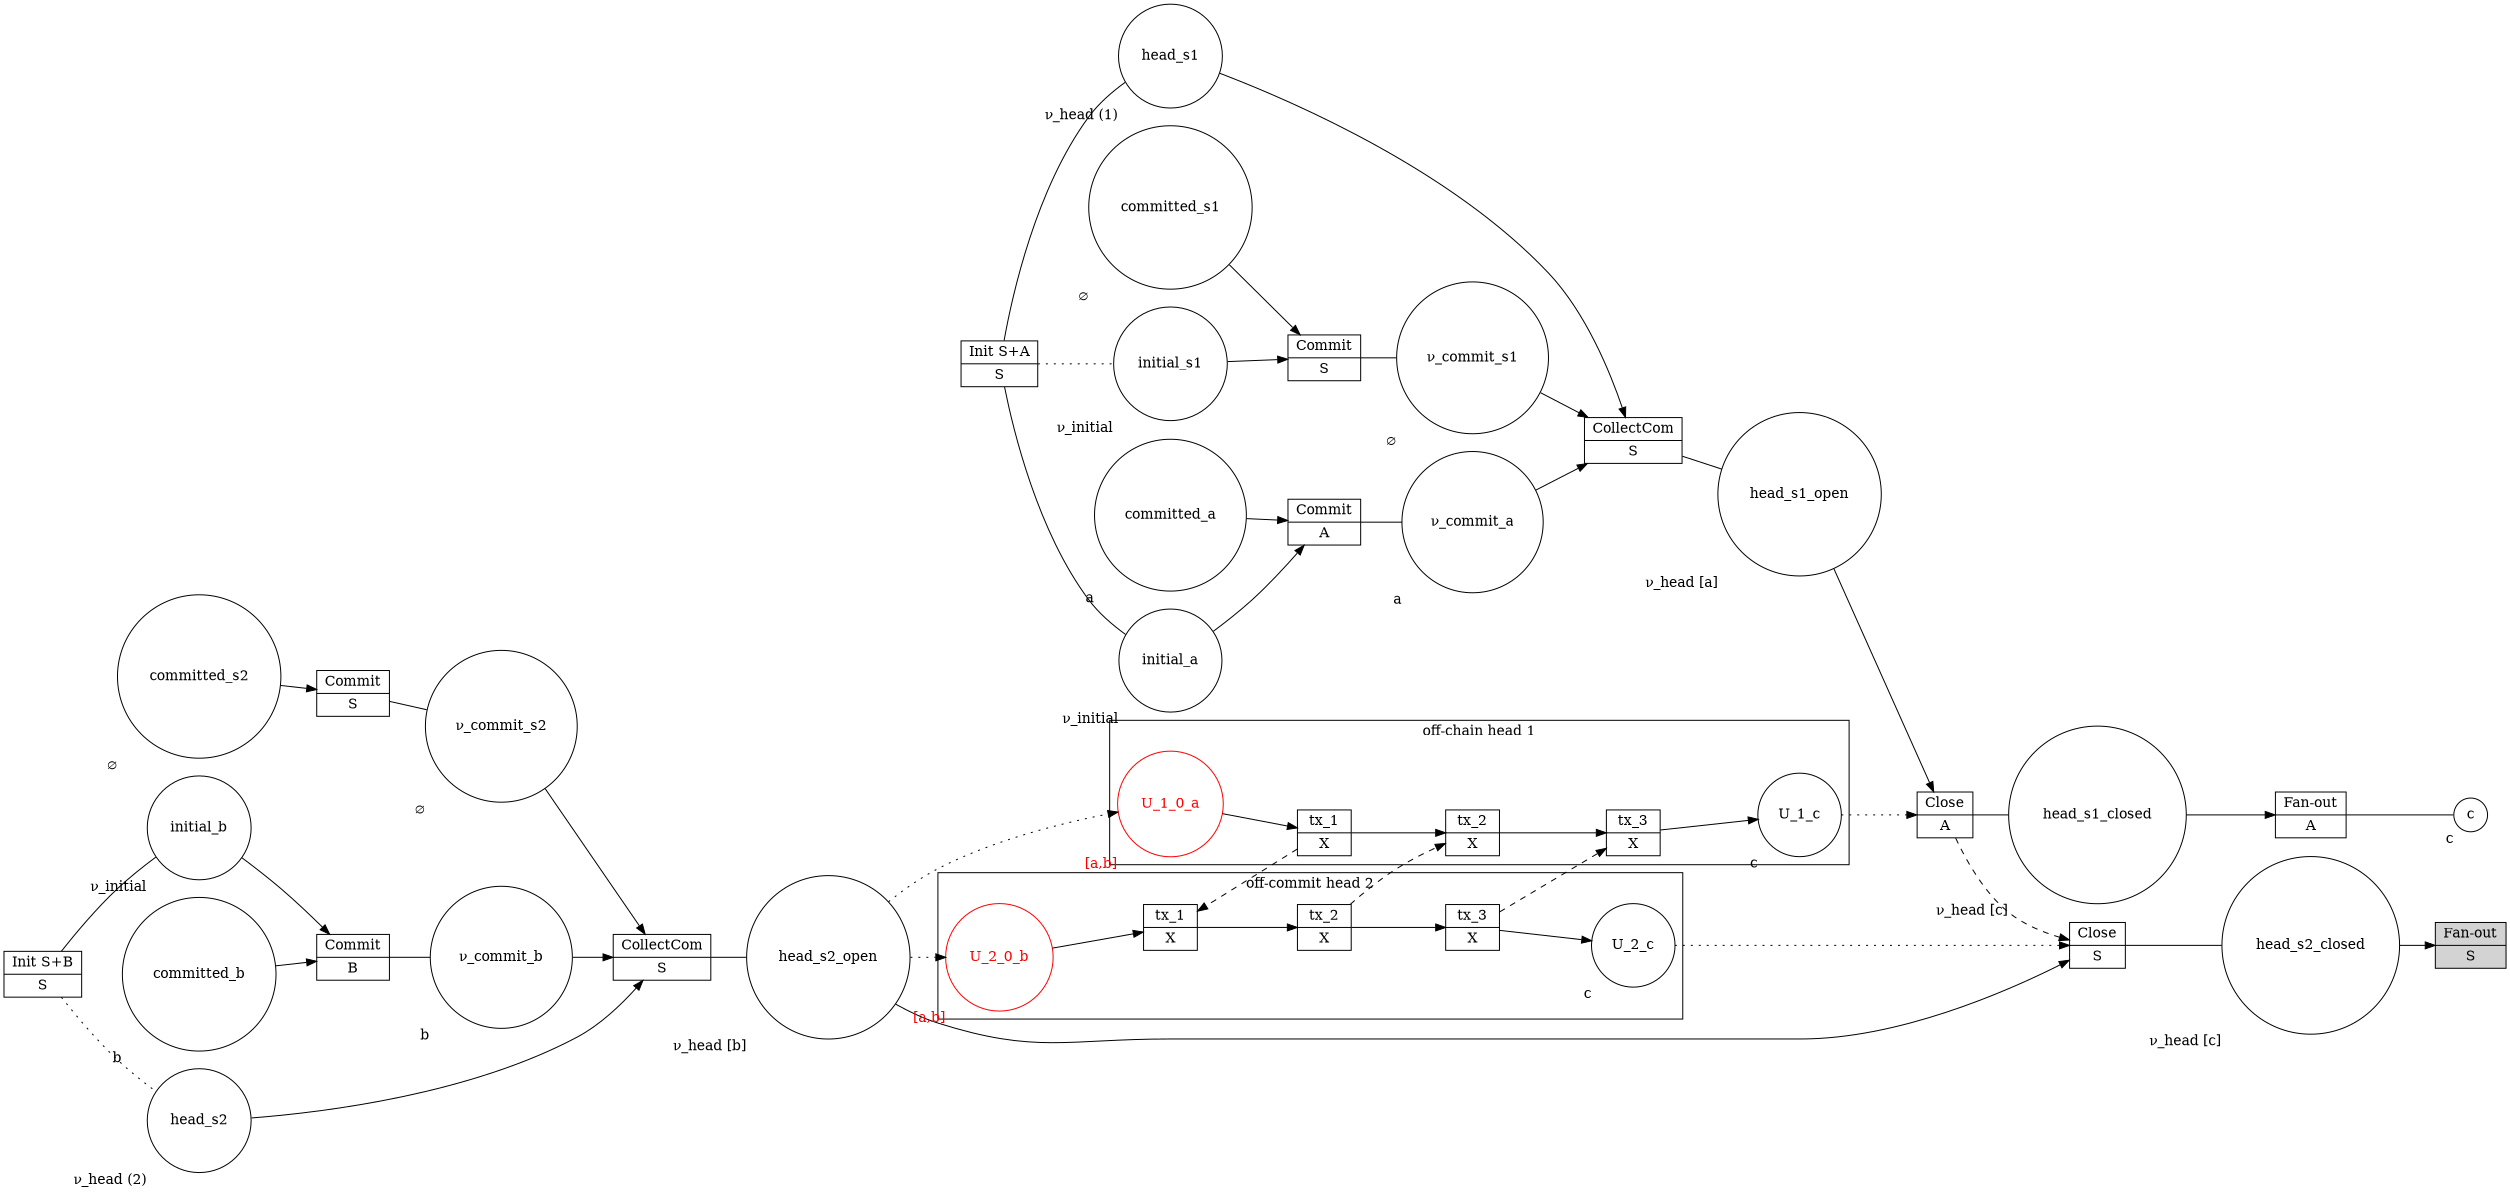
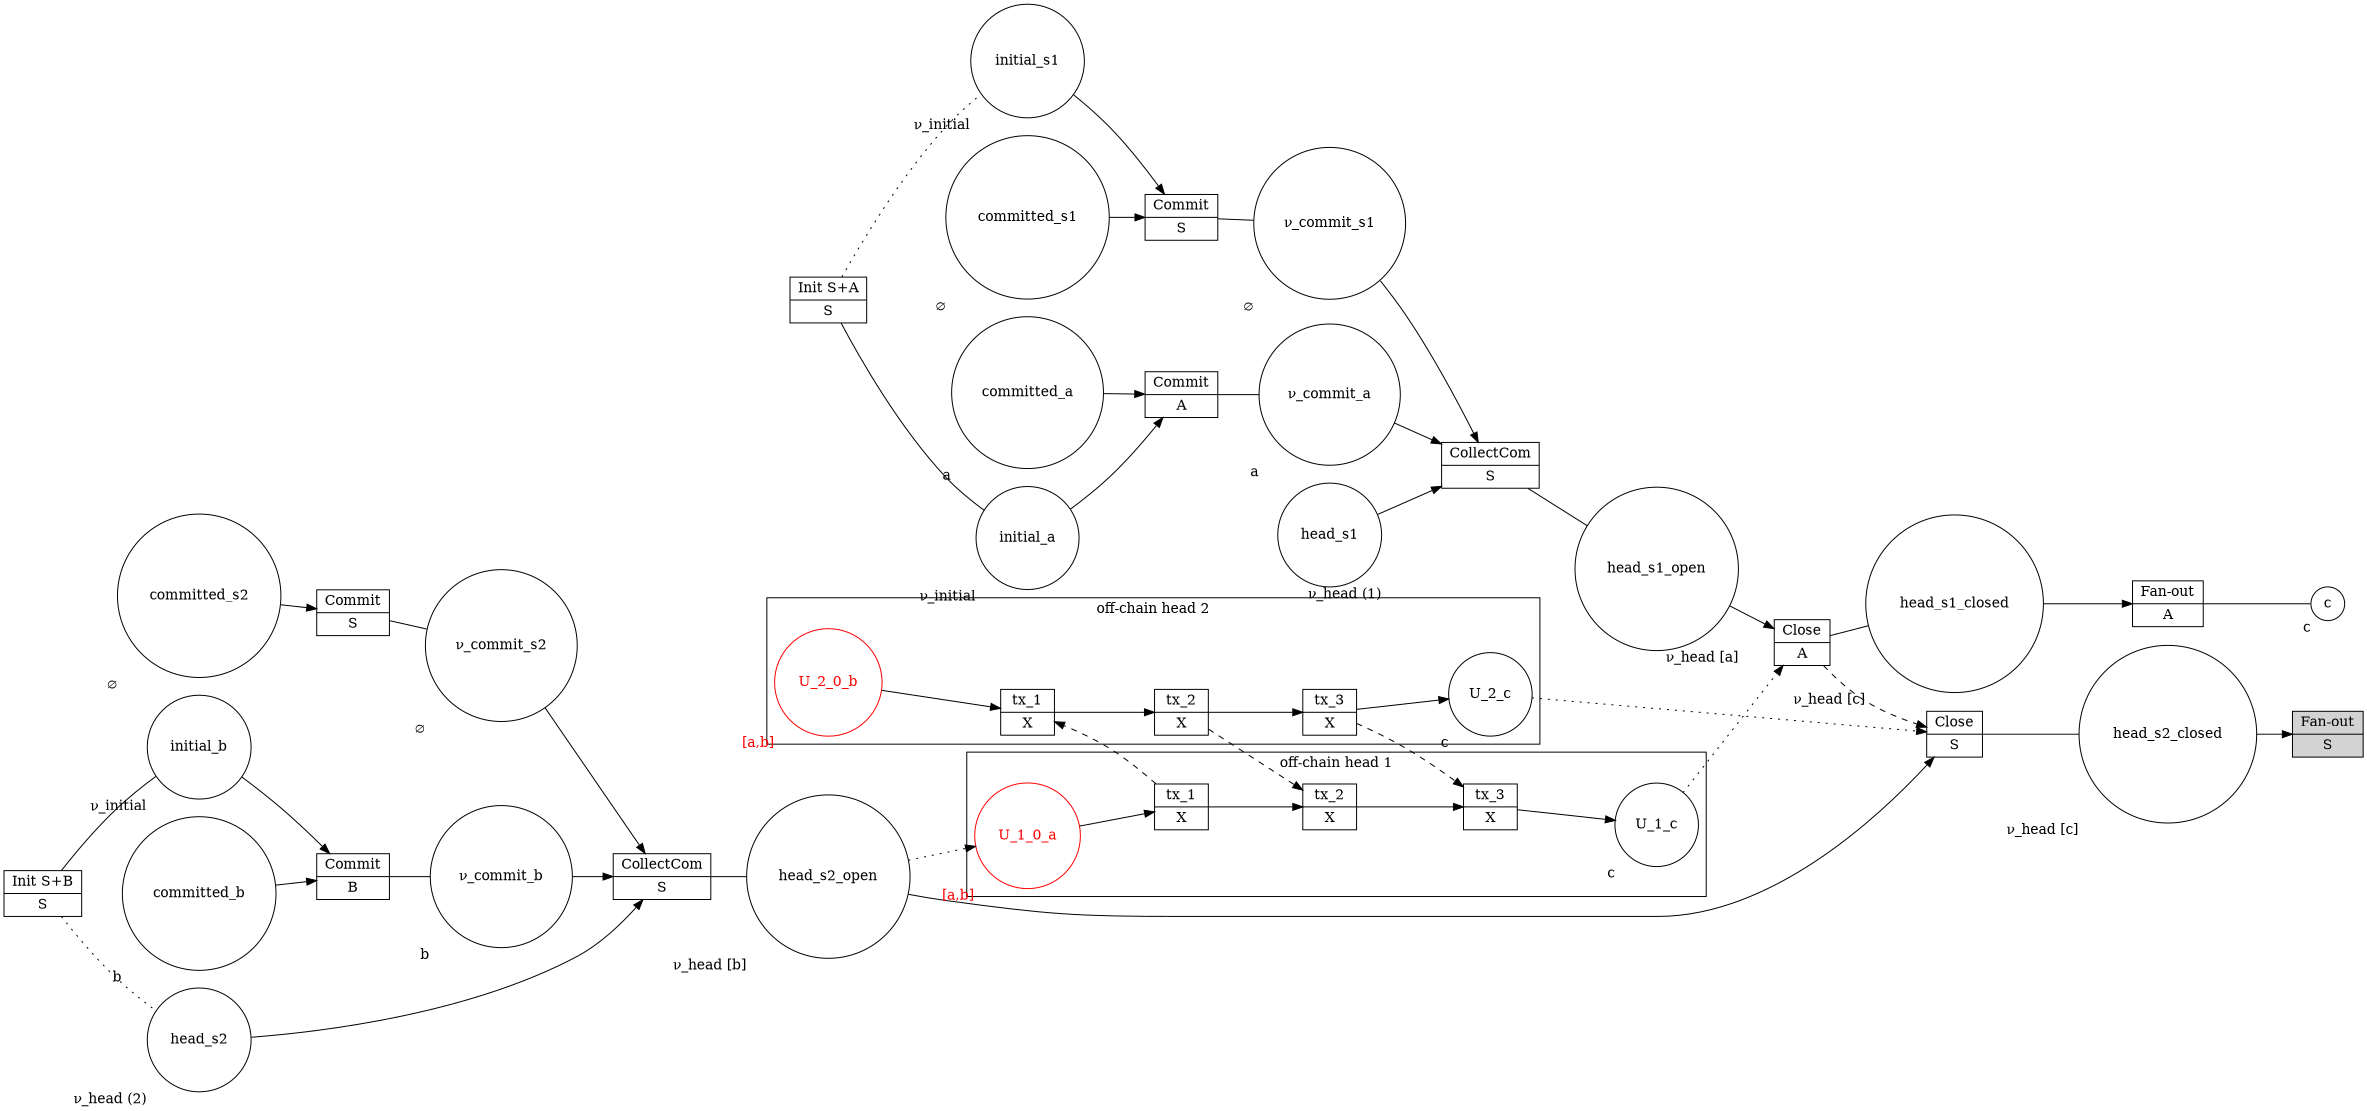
(1044, 201) -> none
(1310, 884) -> (1153, 609)
(923, 957) -> none
